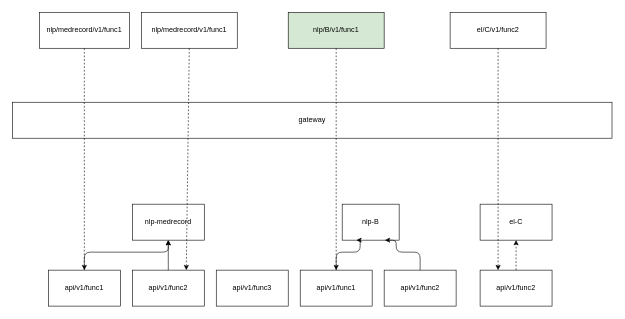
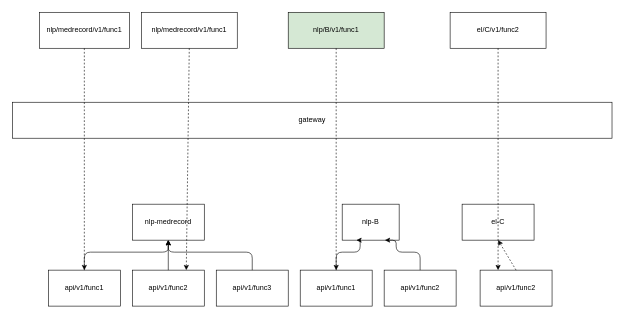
(516, 222) -> (498, 222)
none -> (219, 252)
